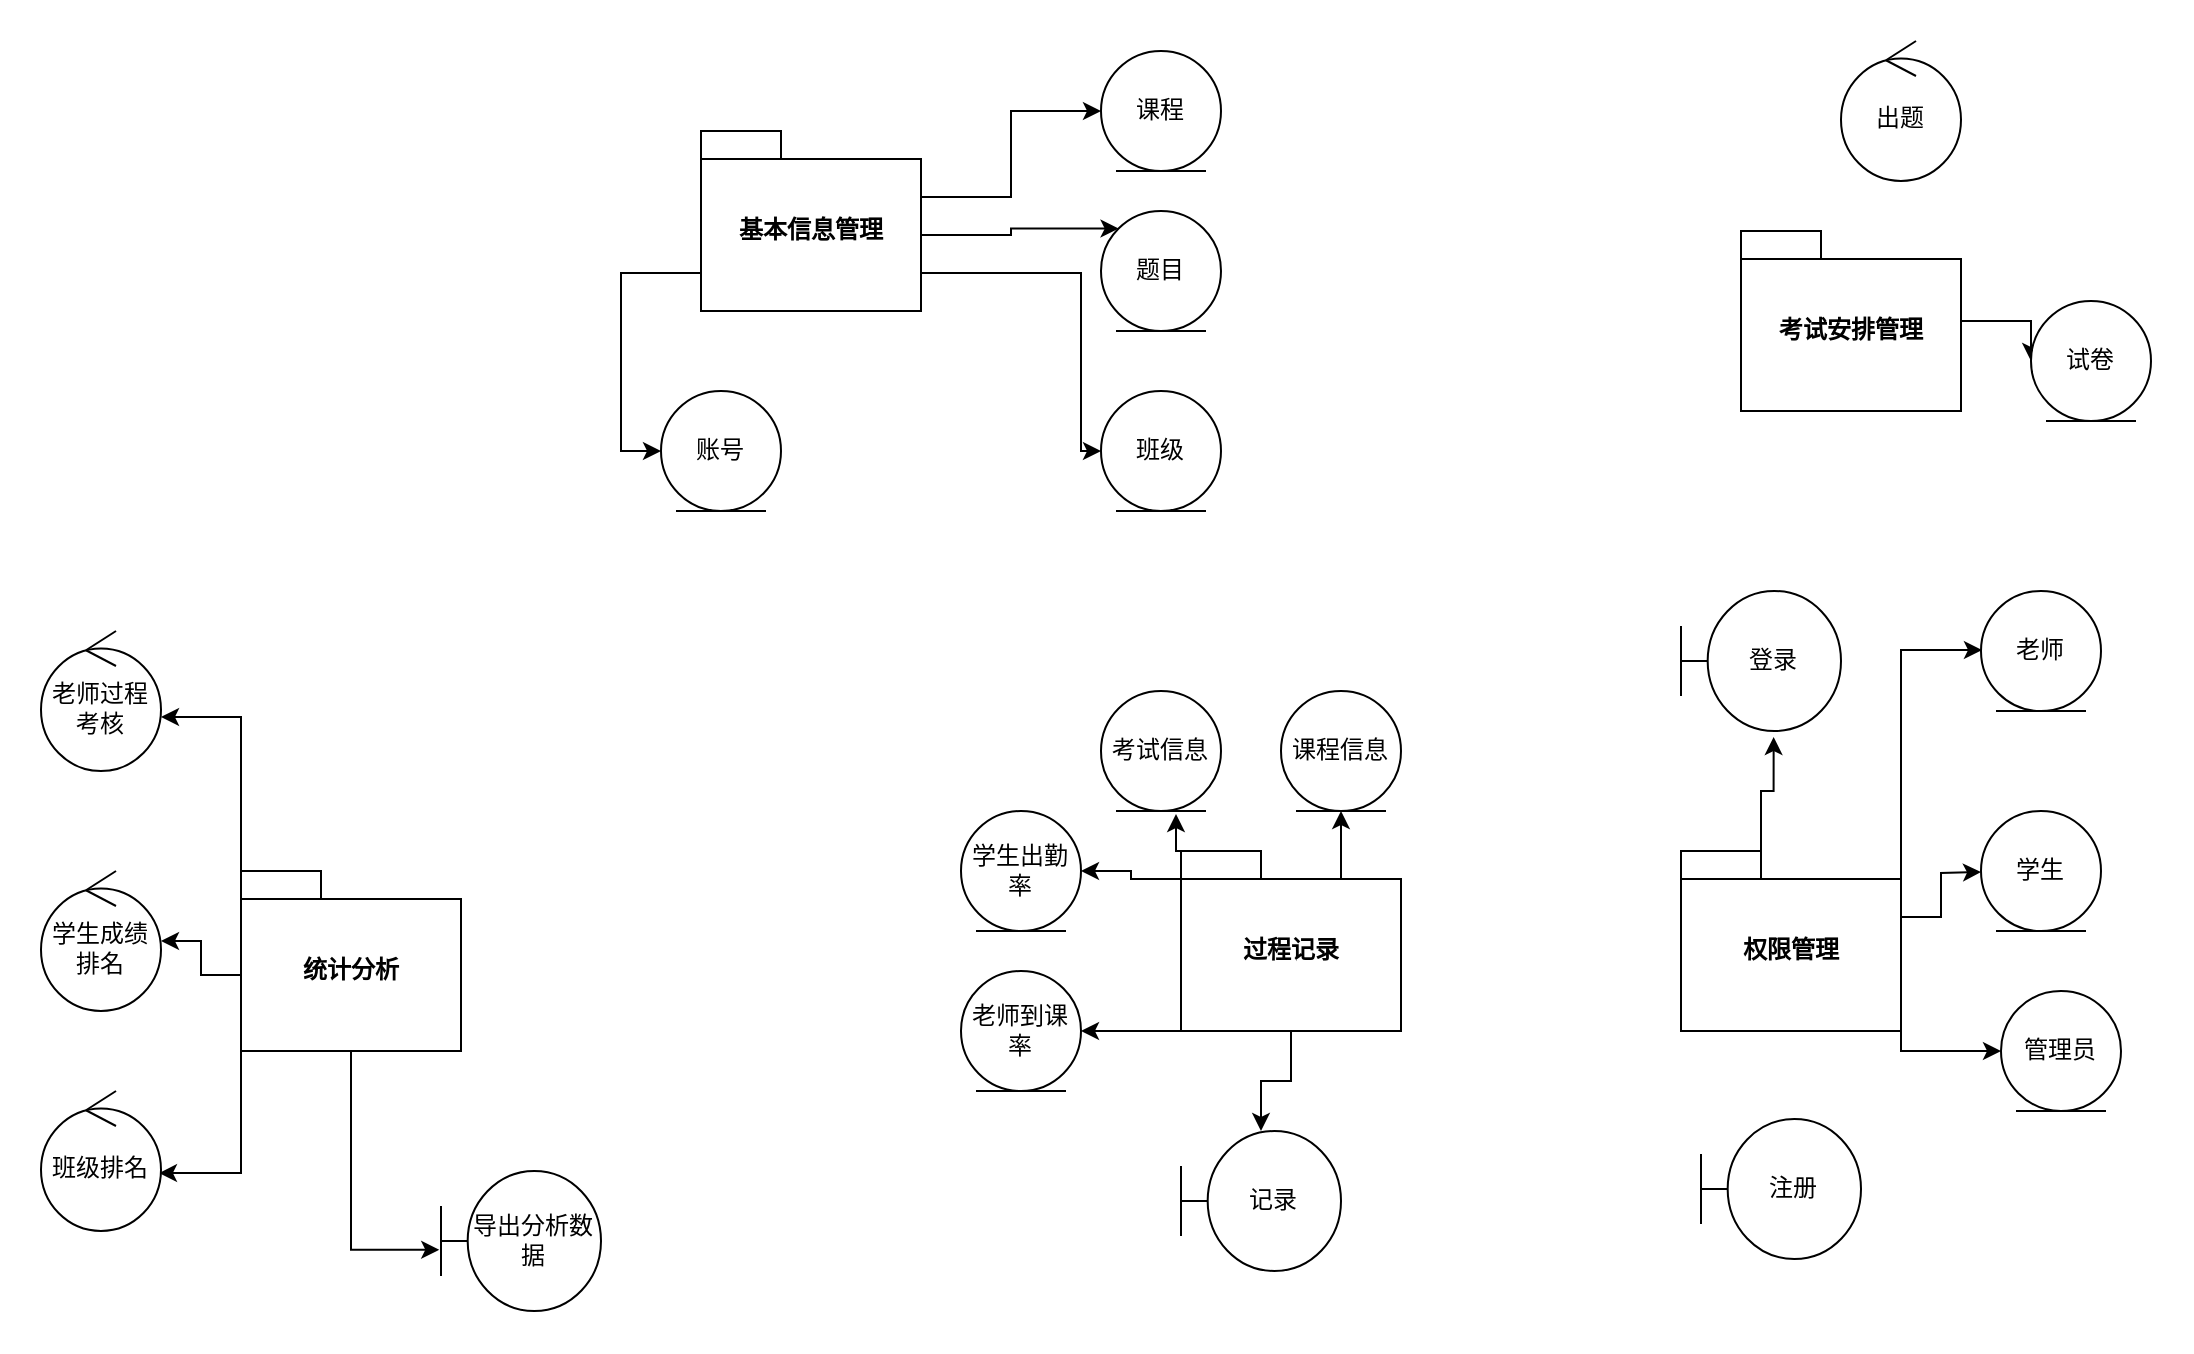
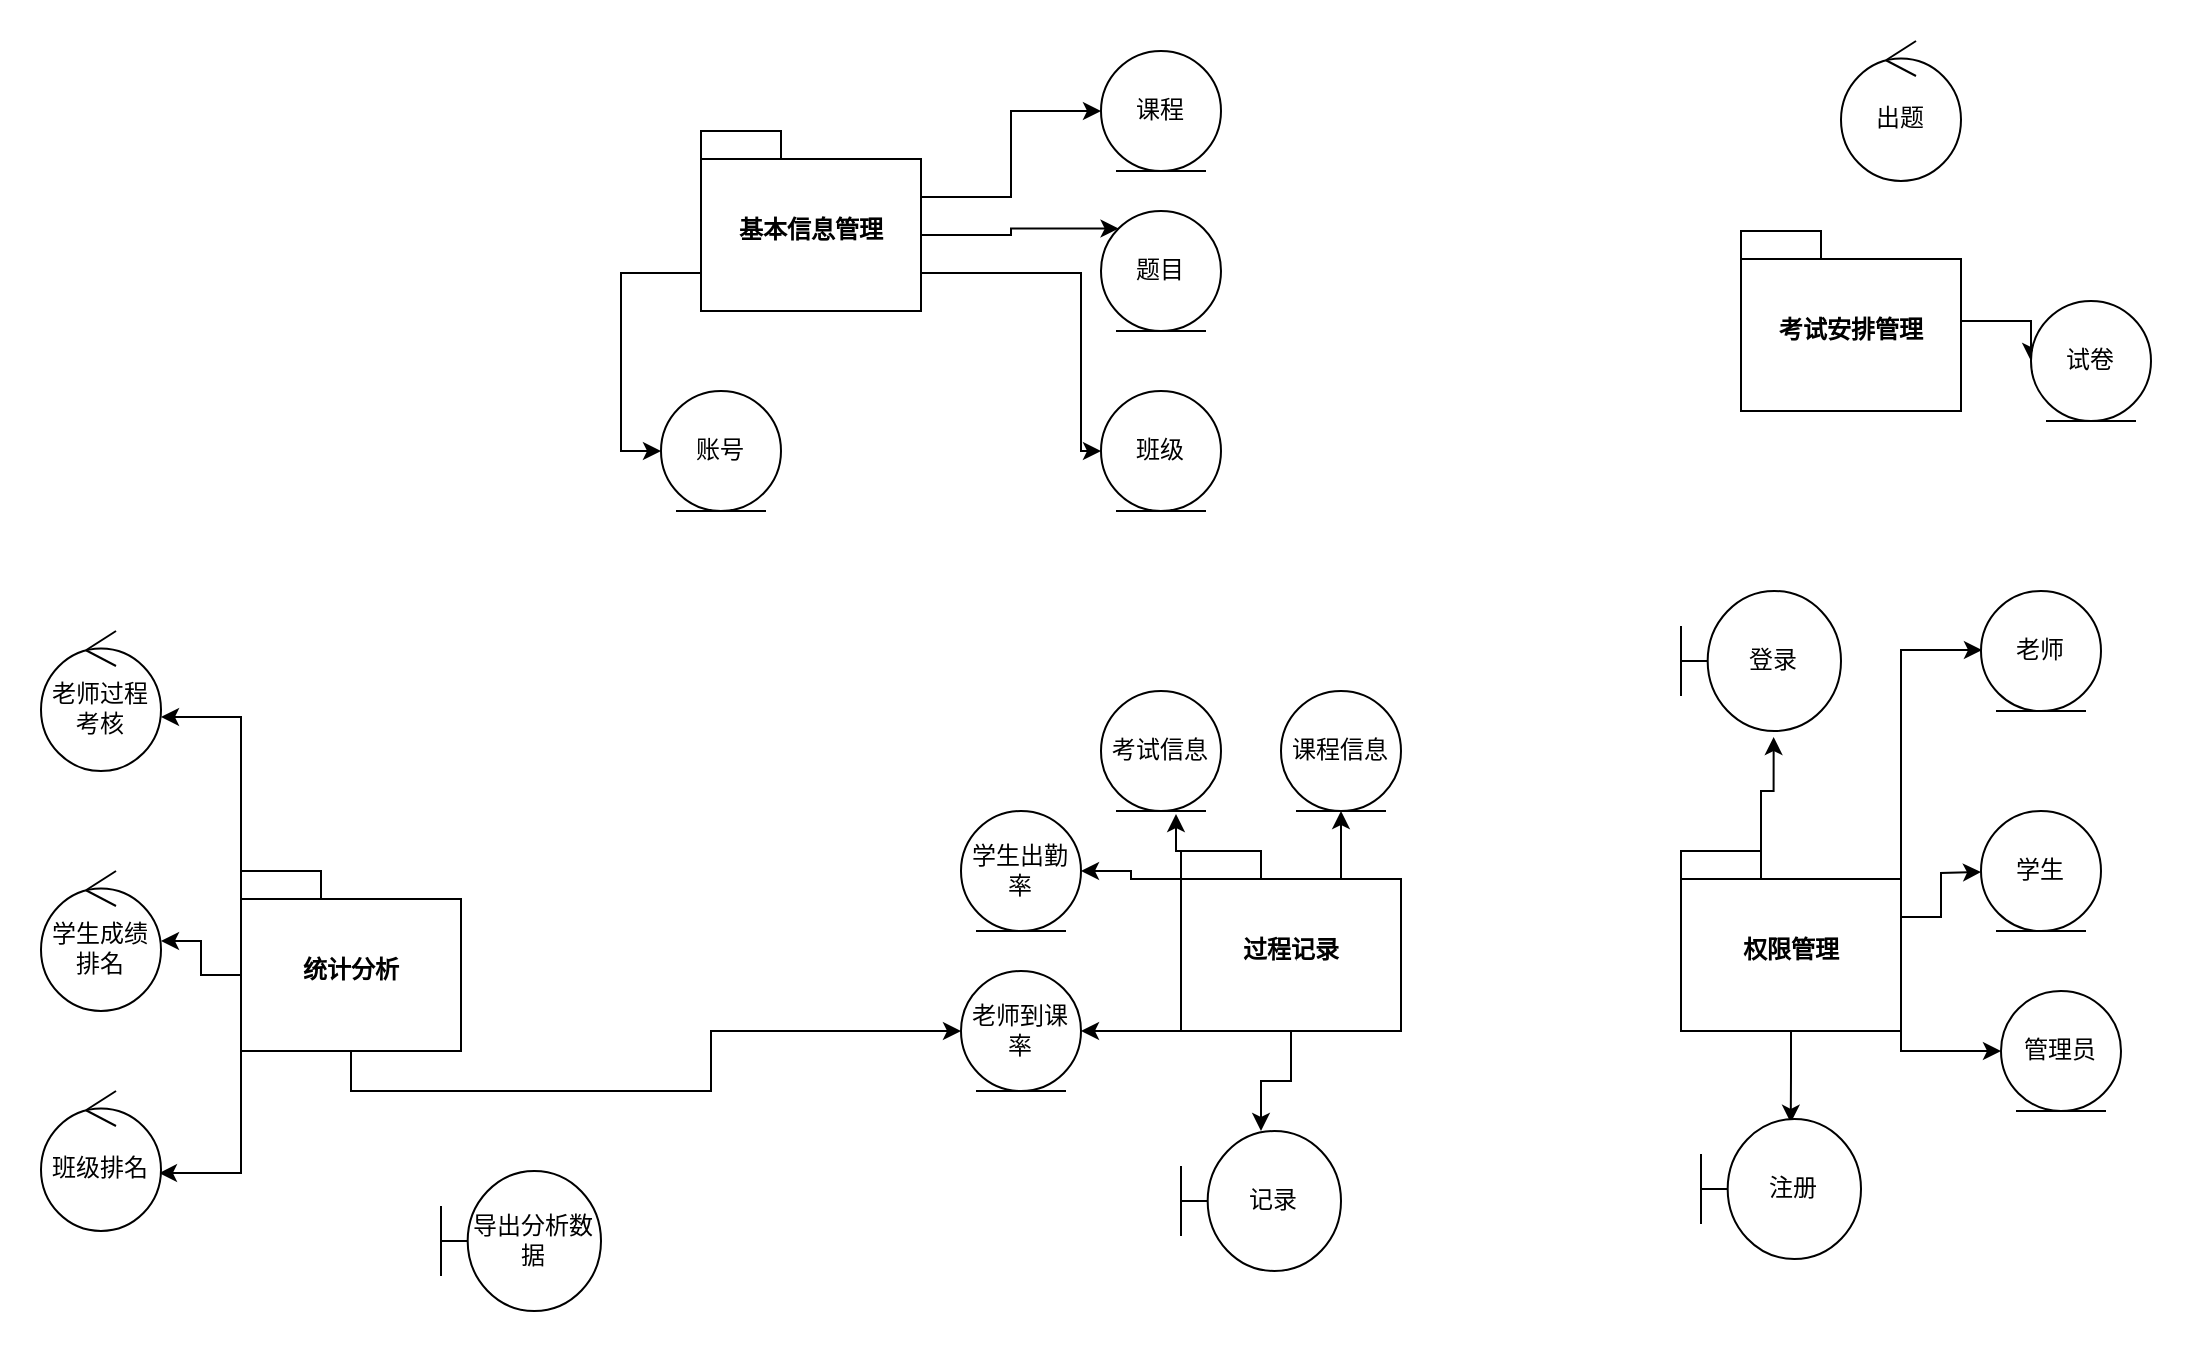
none -> (1791, 1070)
(351, 1207) -> (678, 1091)
